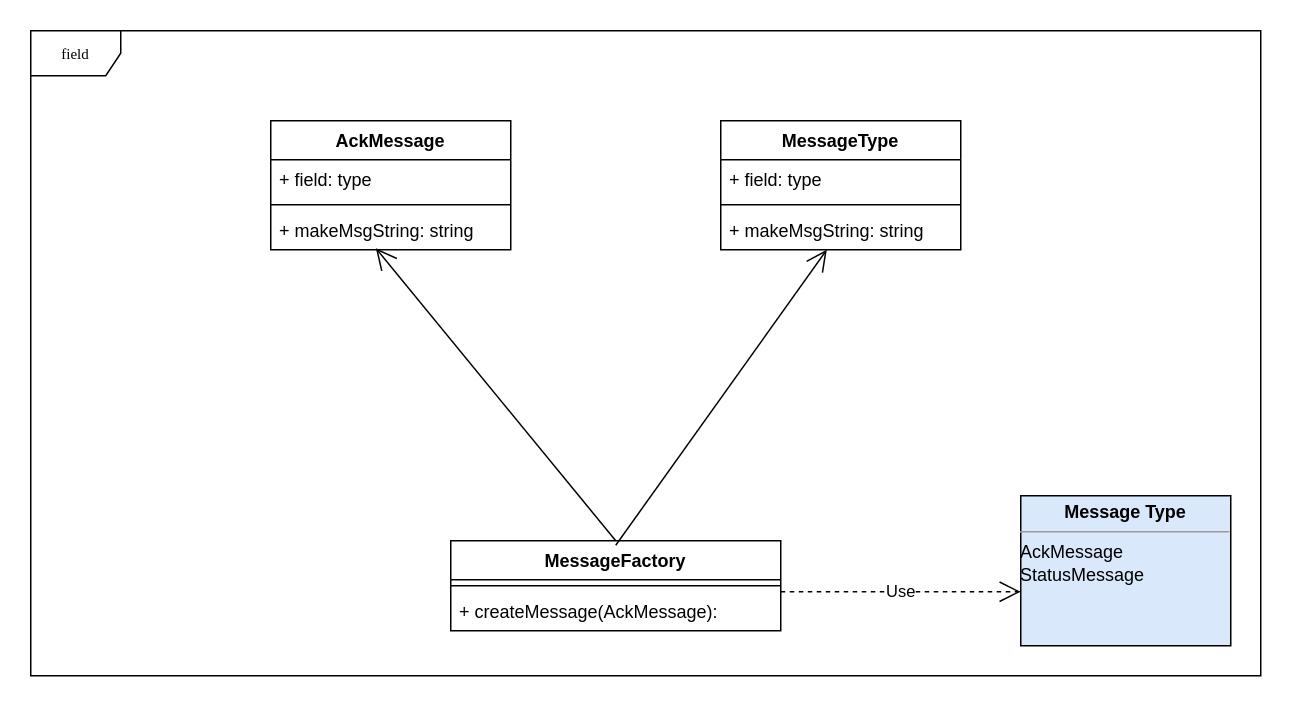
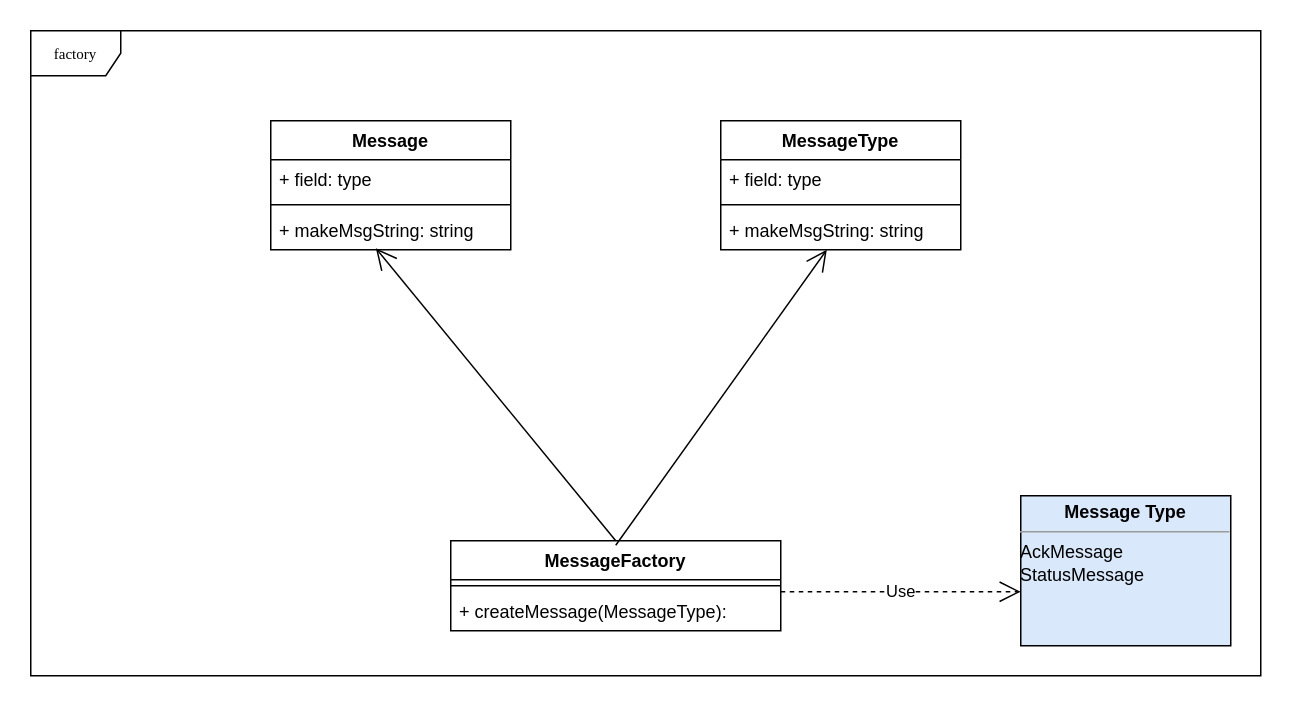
(76, 53) -> (76, 53)
(390, 141) -> (390, 141)
(595, 612) -> (600, 612)
